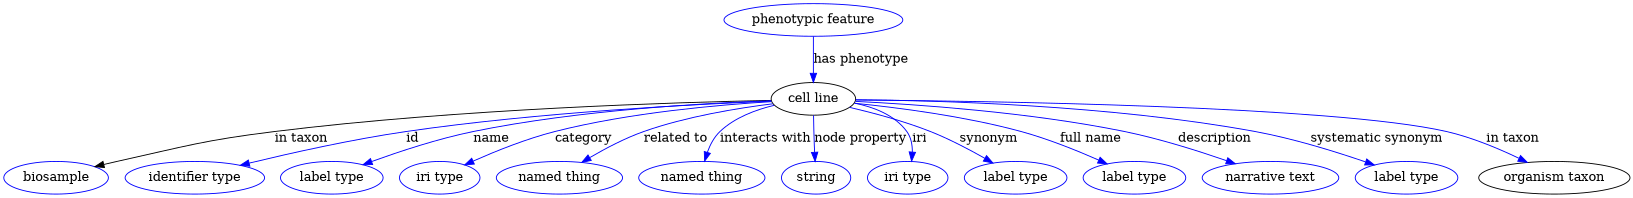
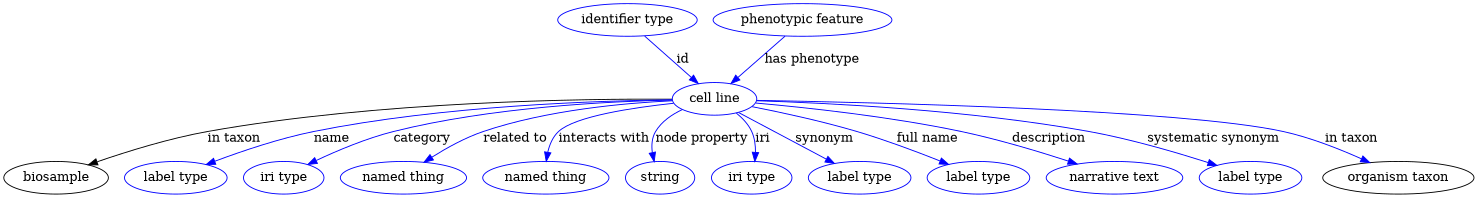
(813, 99) -> (715, 99)
(509, 119) -> (668, 57)
(56, 178) -> (56, 178)
